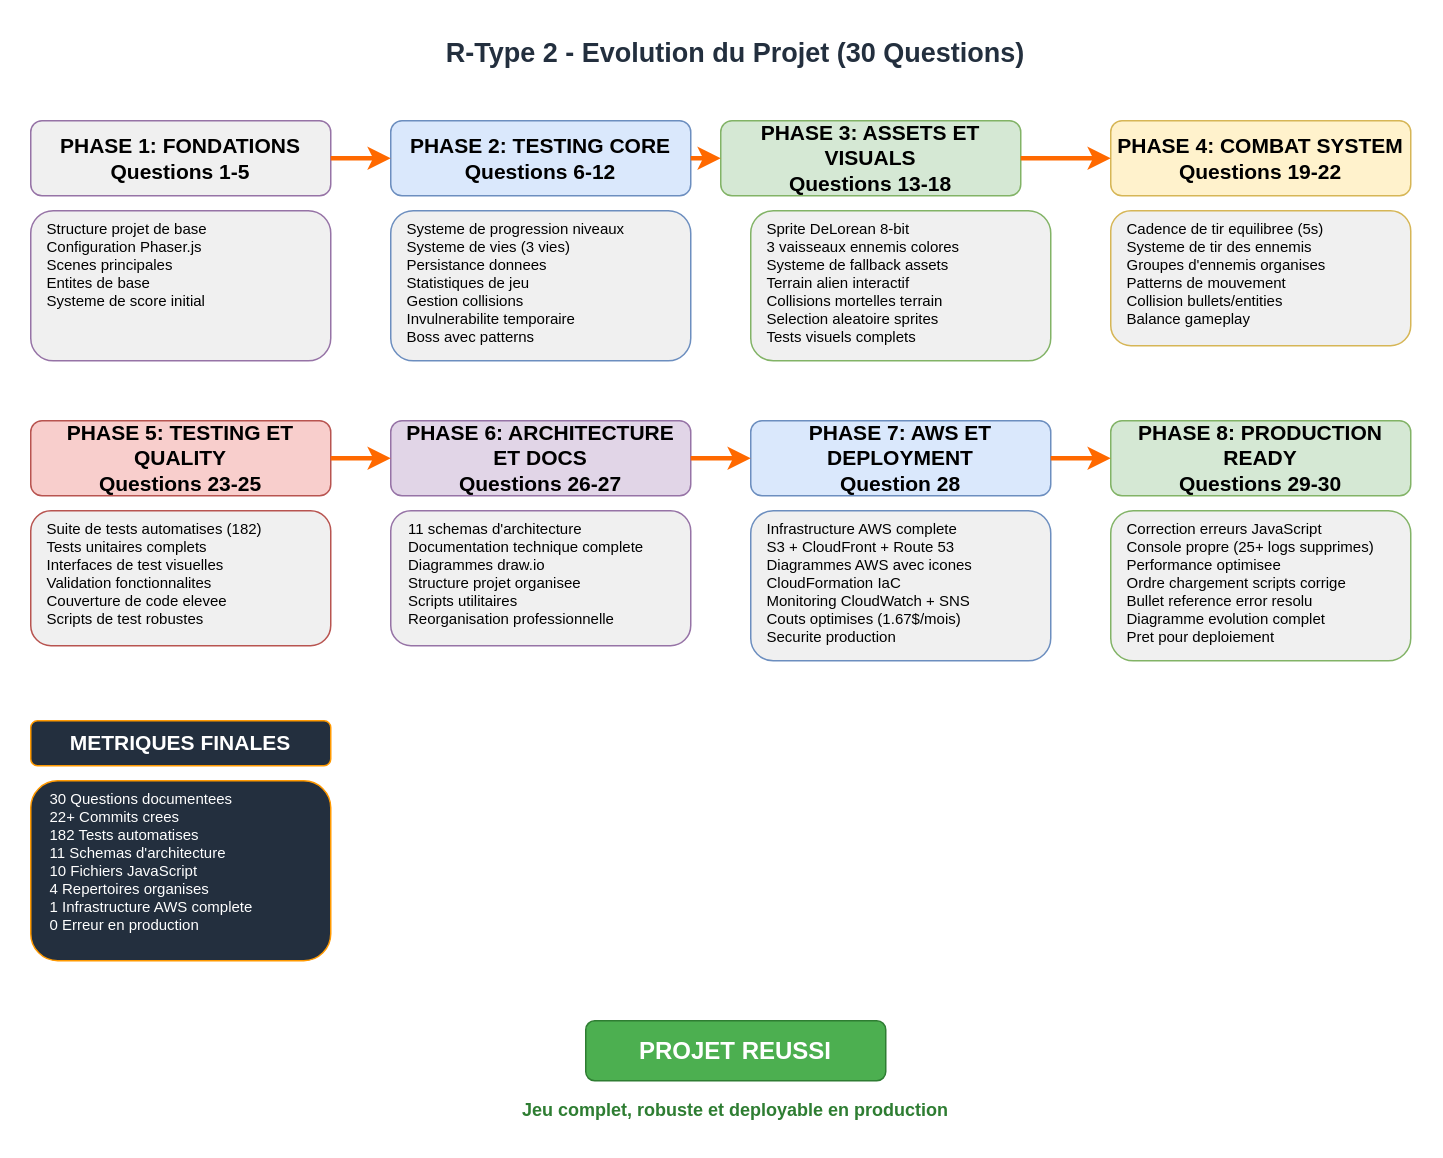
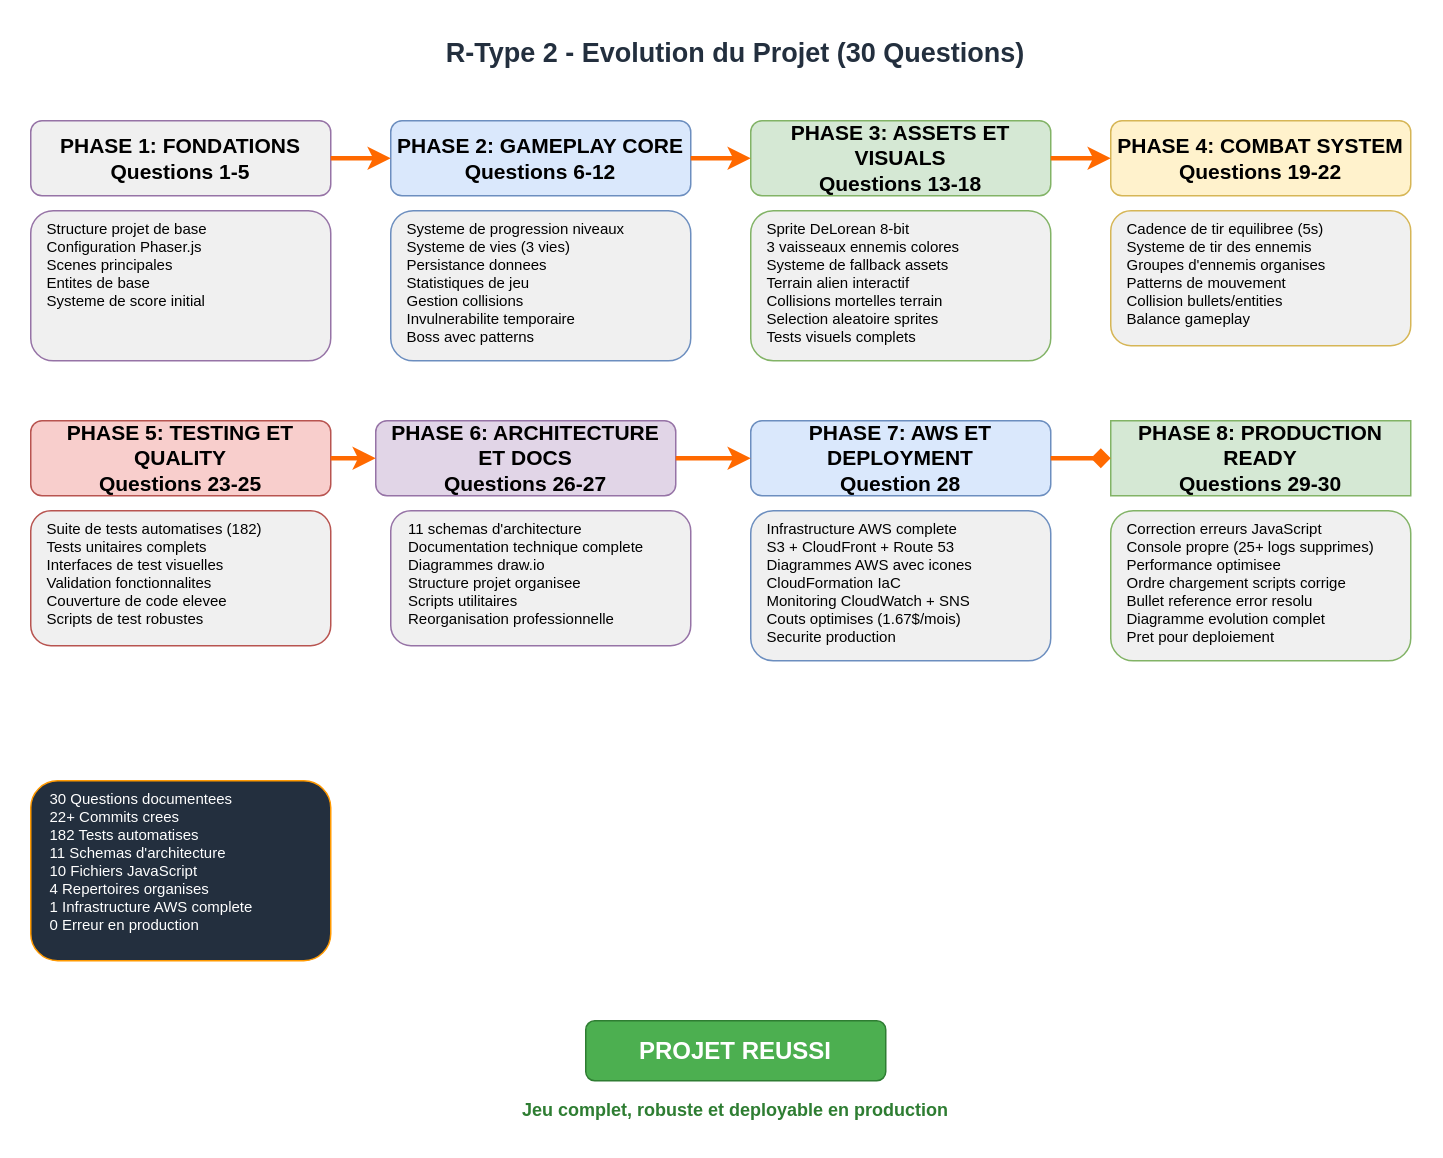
(541, 158) -> (541, 158)
(871, 158) -> (901, 158)
(541, 458) -> (526, 458)
(1092, 458) -> (1092, 458)
(1261, 458) -> (1261, 458)
(181, 743) -> none
